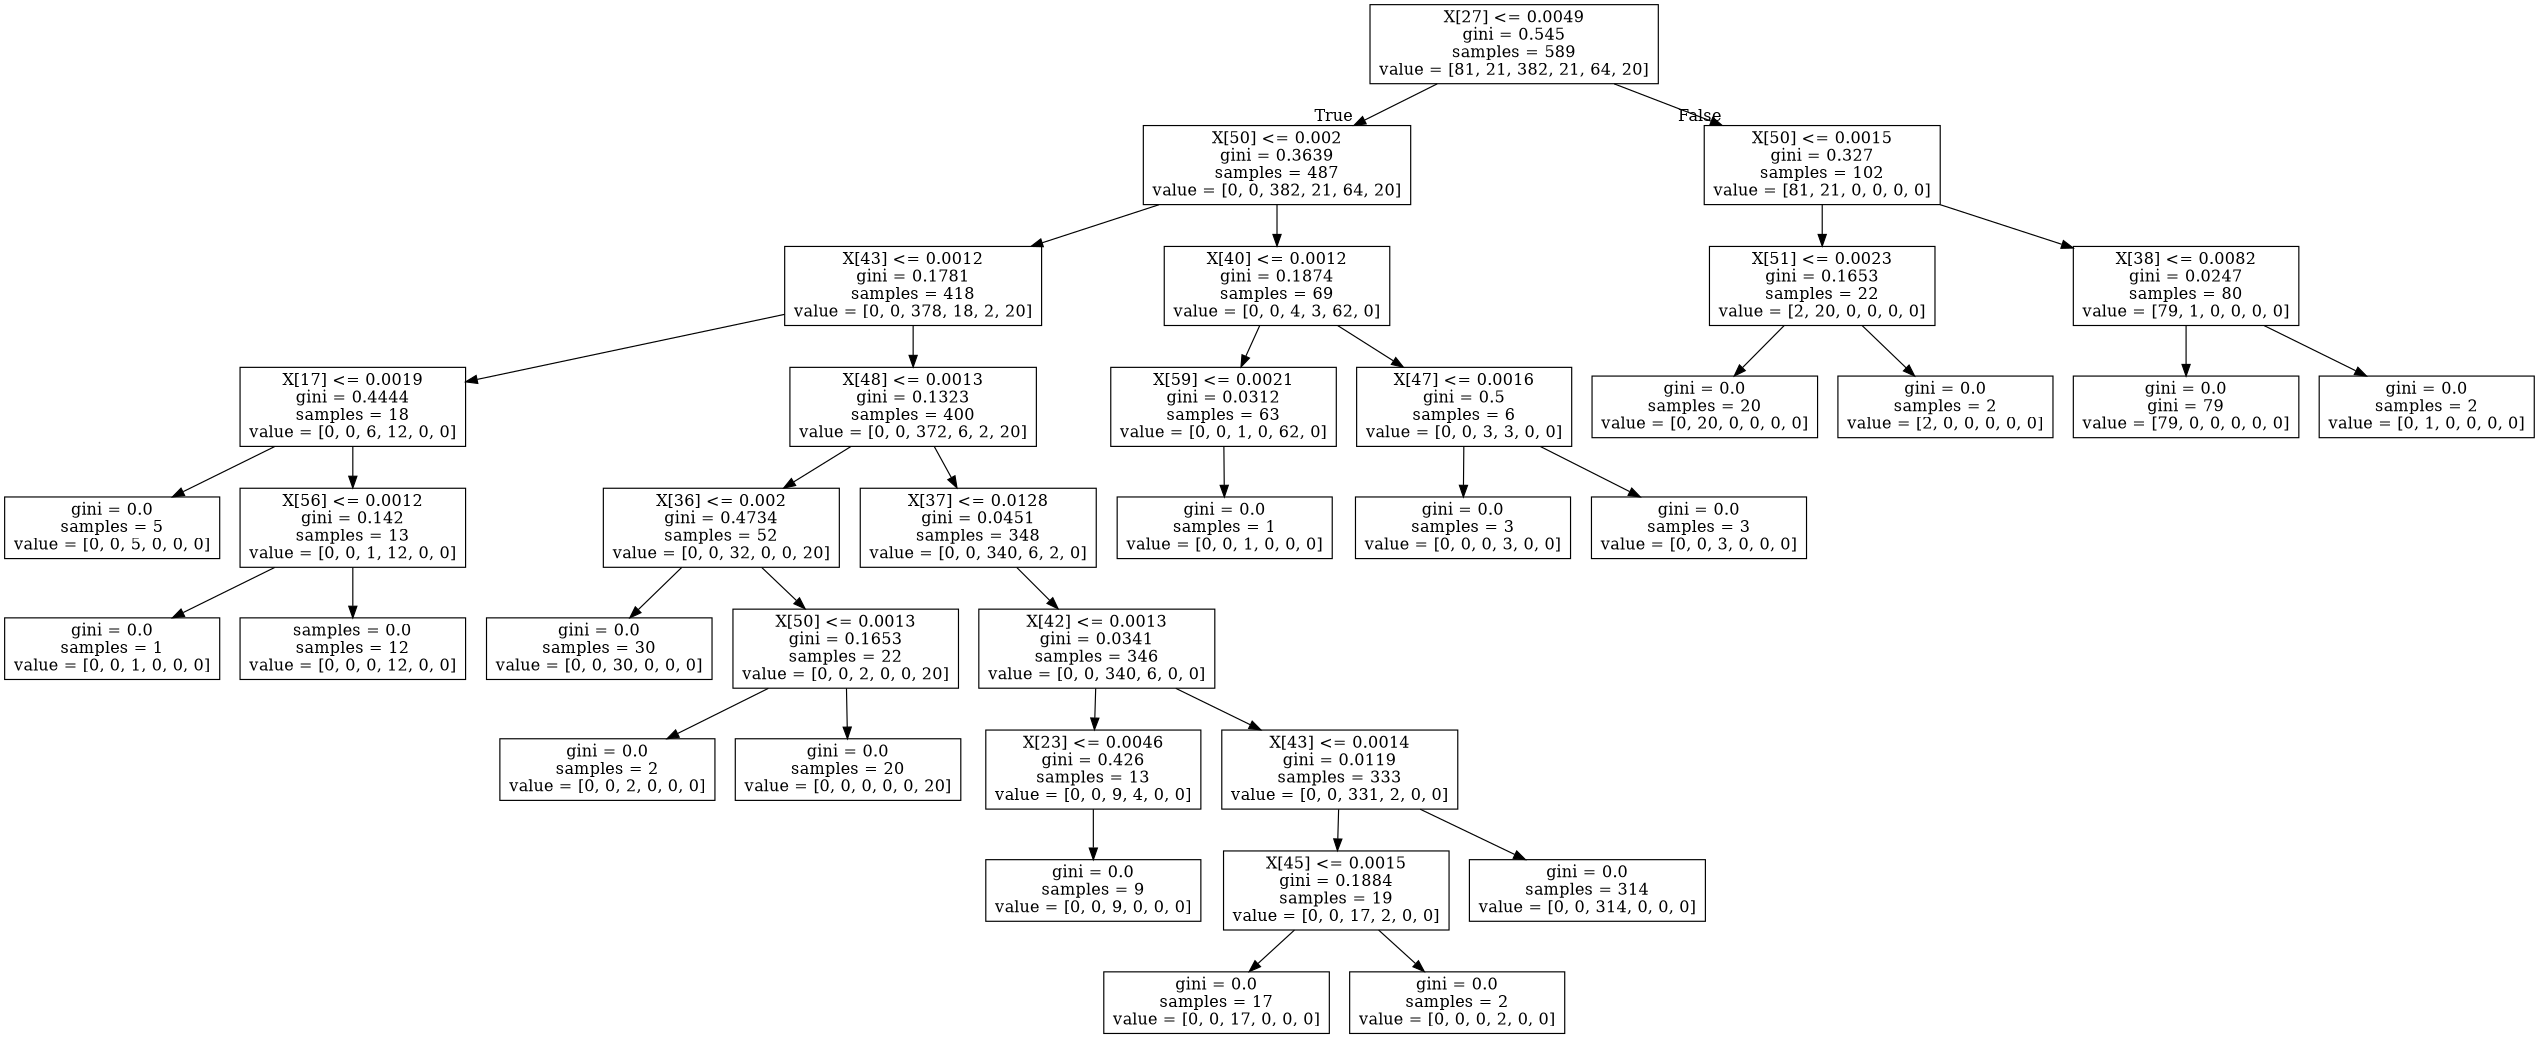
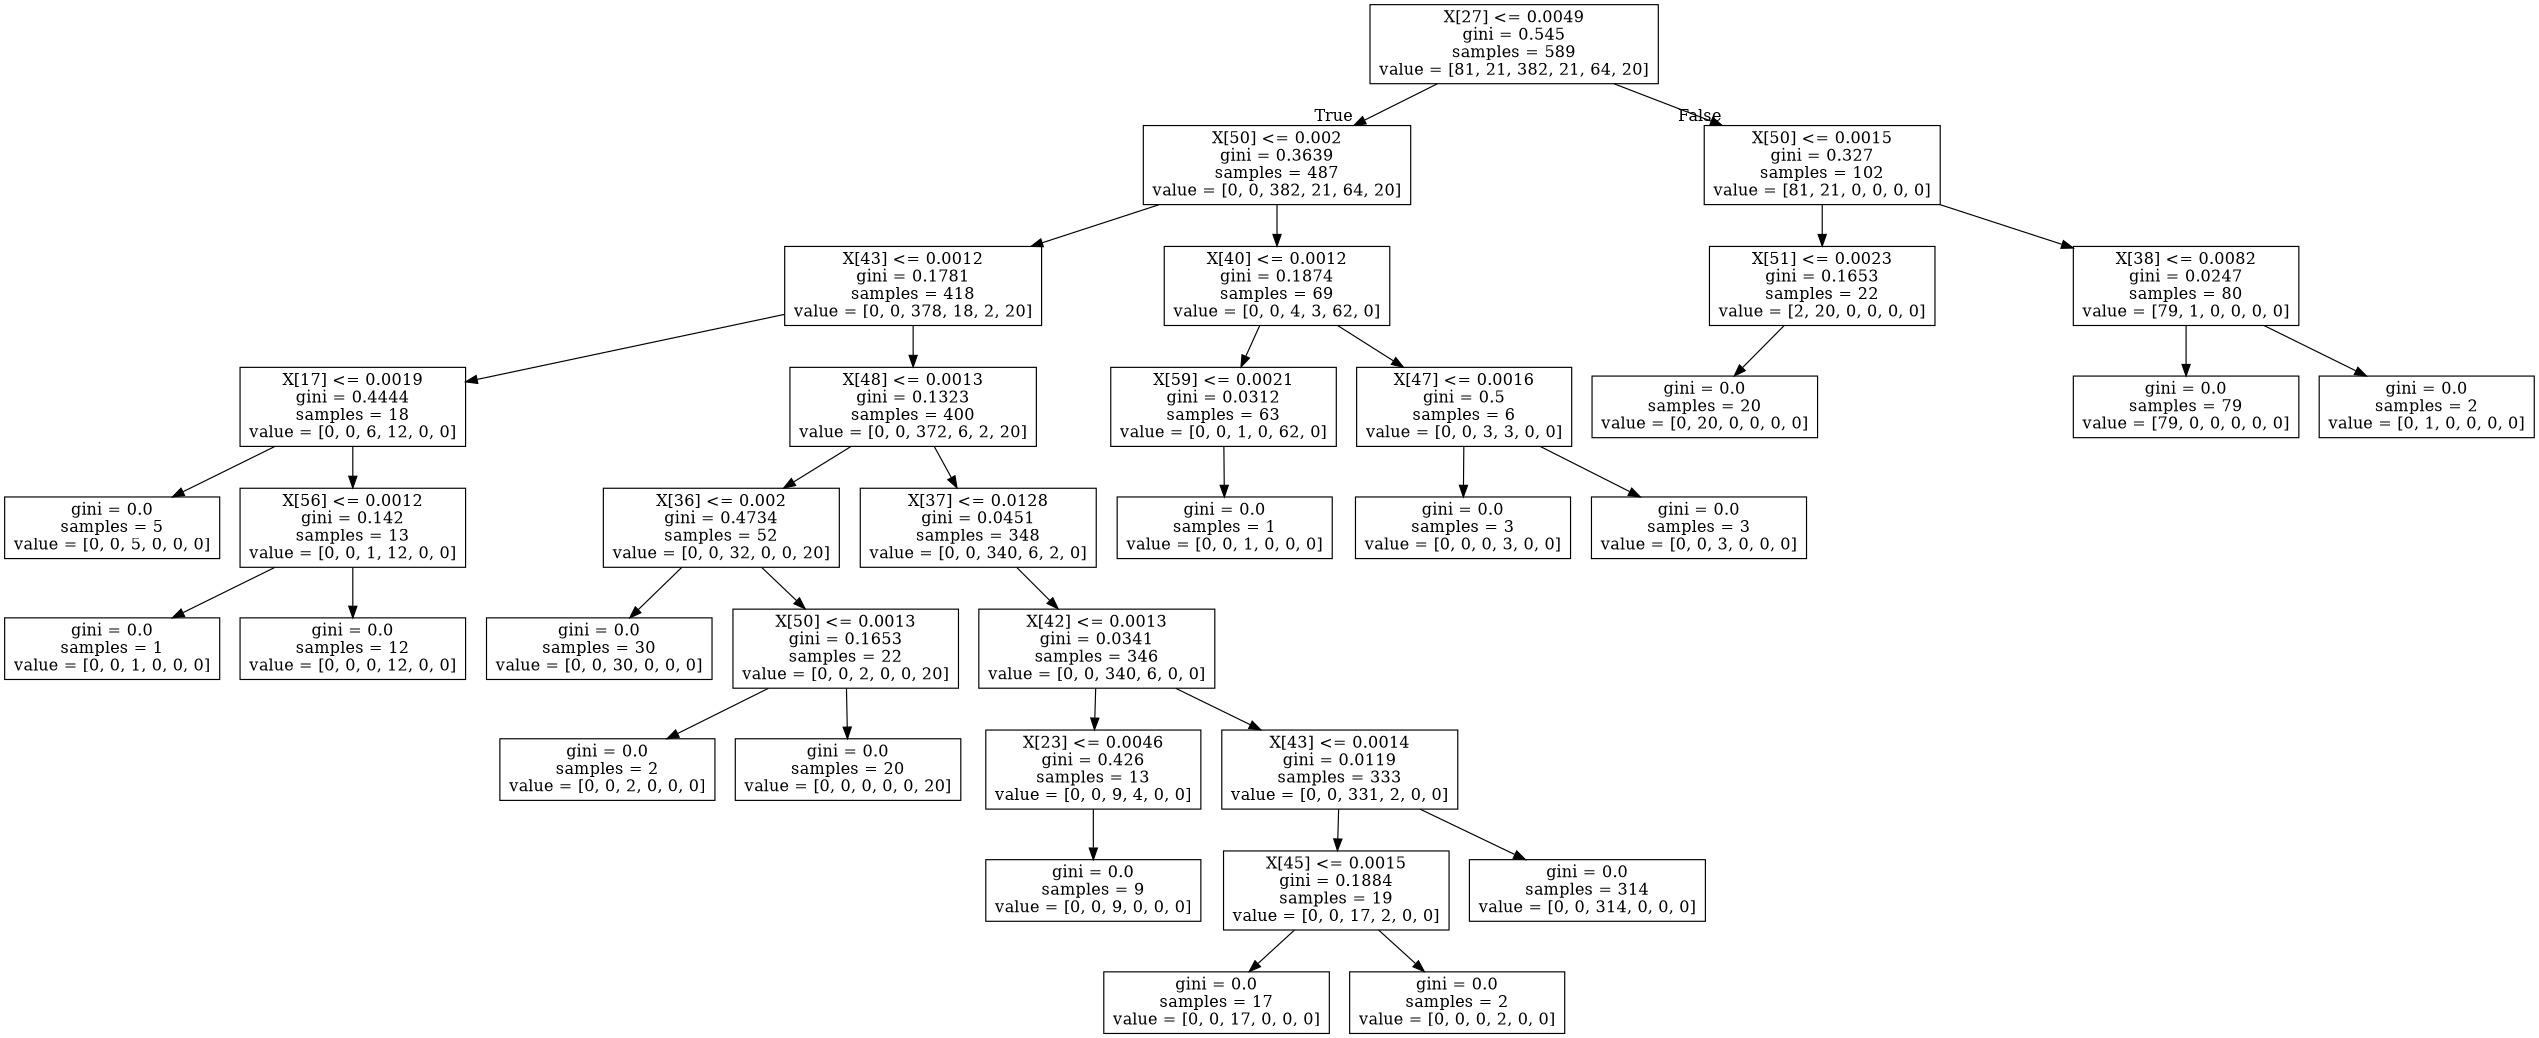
(1945, 407) -> none
(2186, 407) -> (2186, 407)
(353, 649) -> (353, 649)
